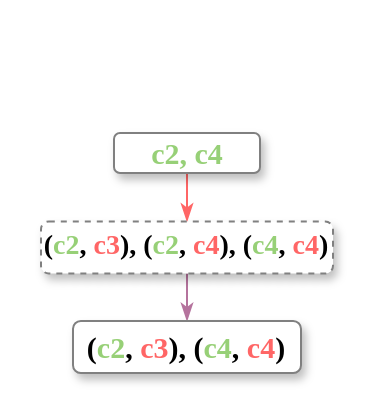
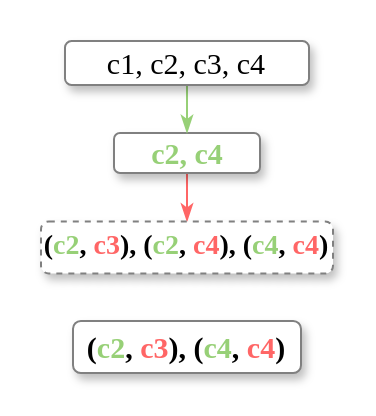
none -> (187, 63)
none -> (187, 116)
(187, 304) -> none
